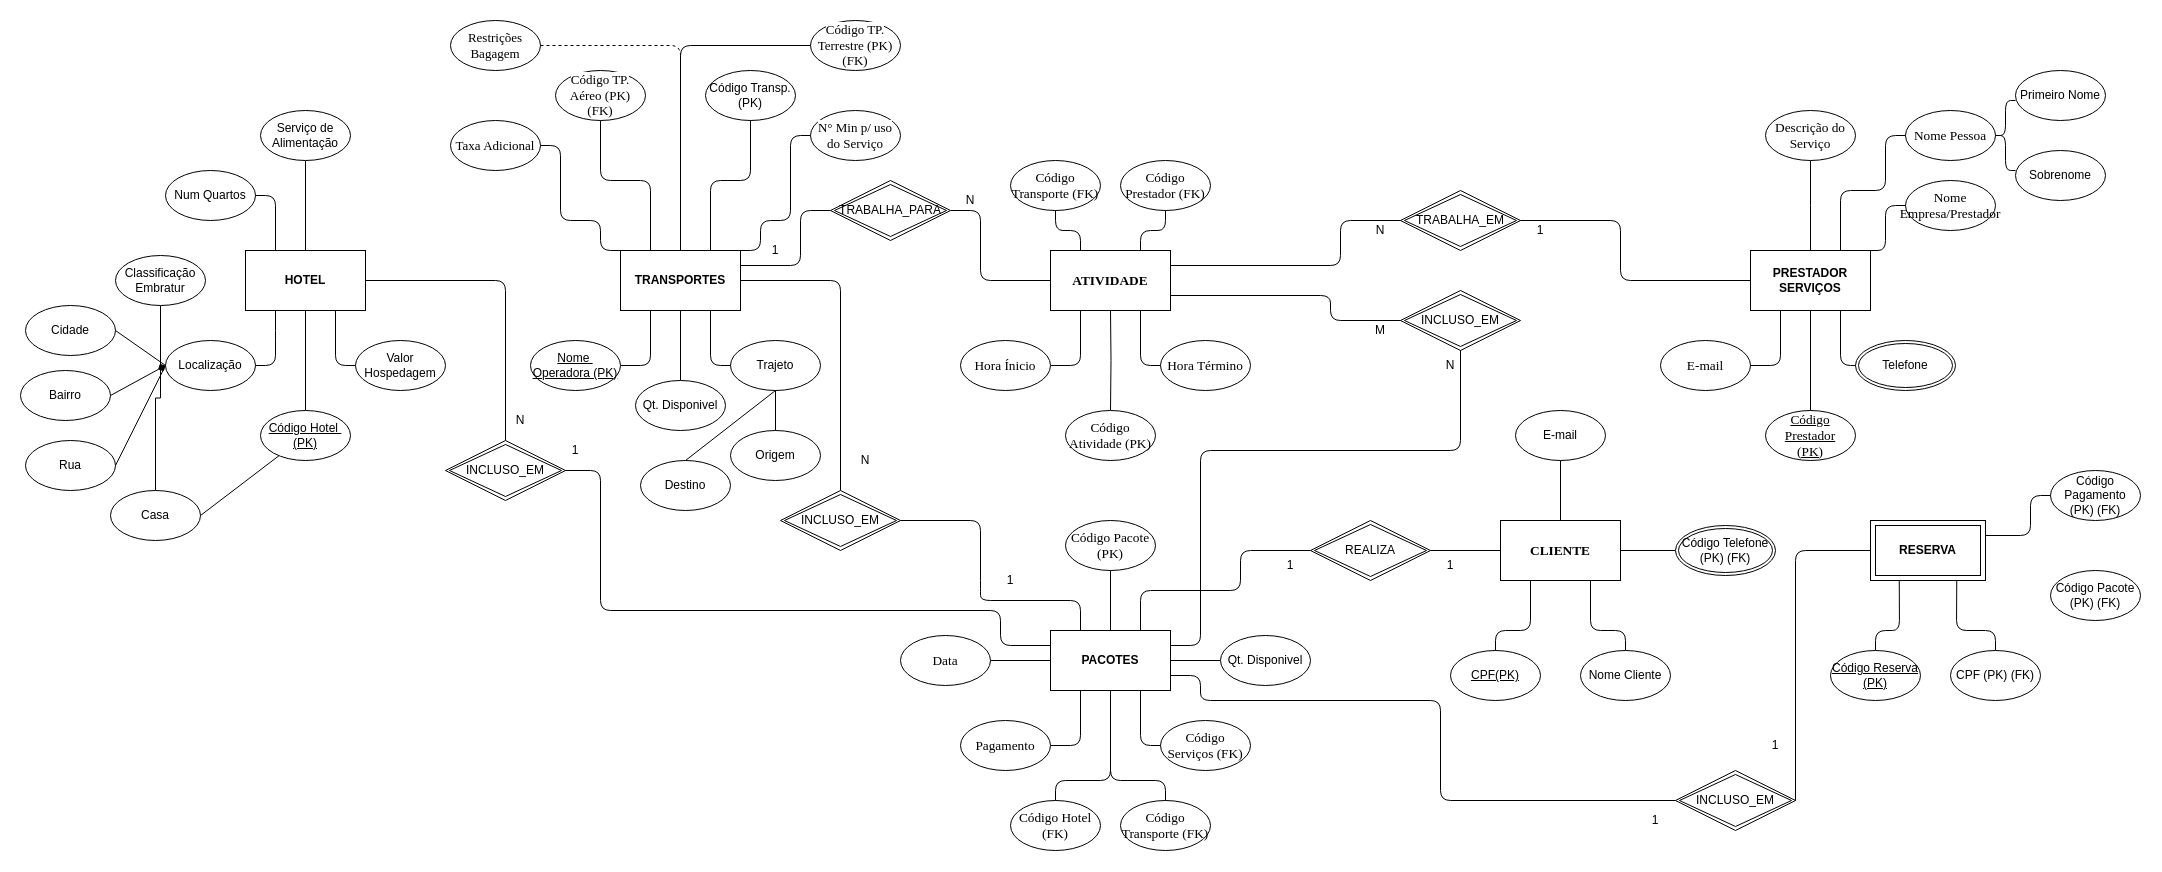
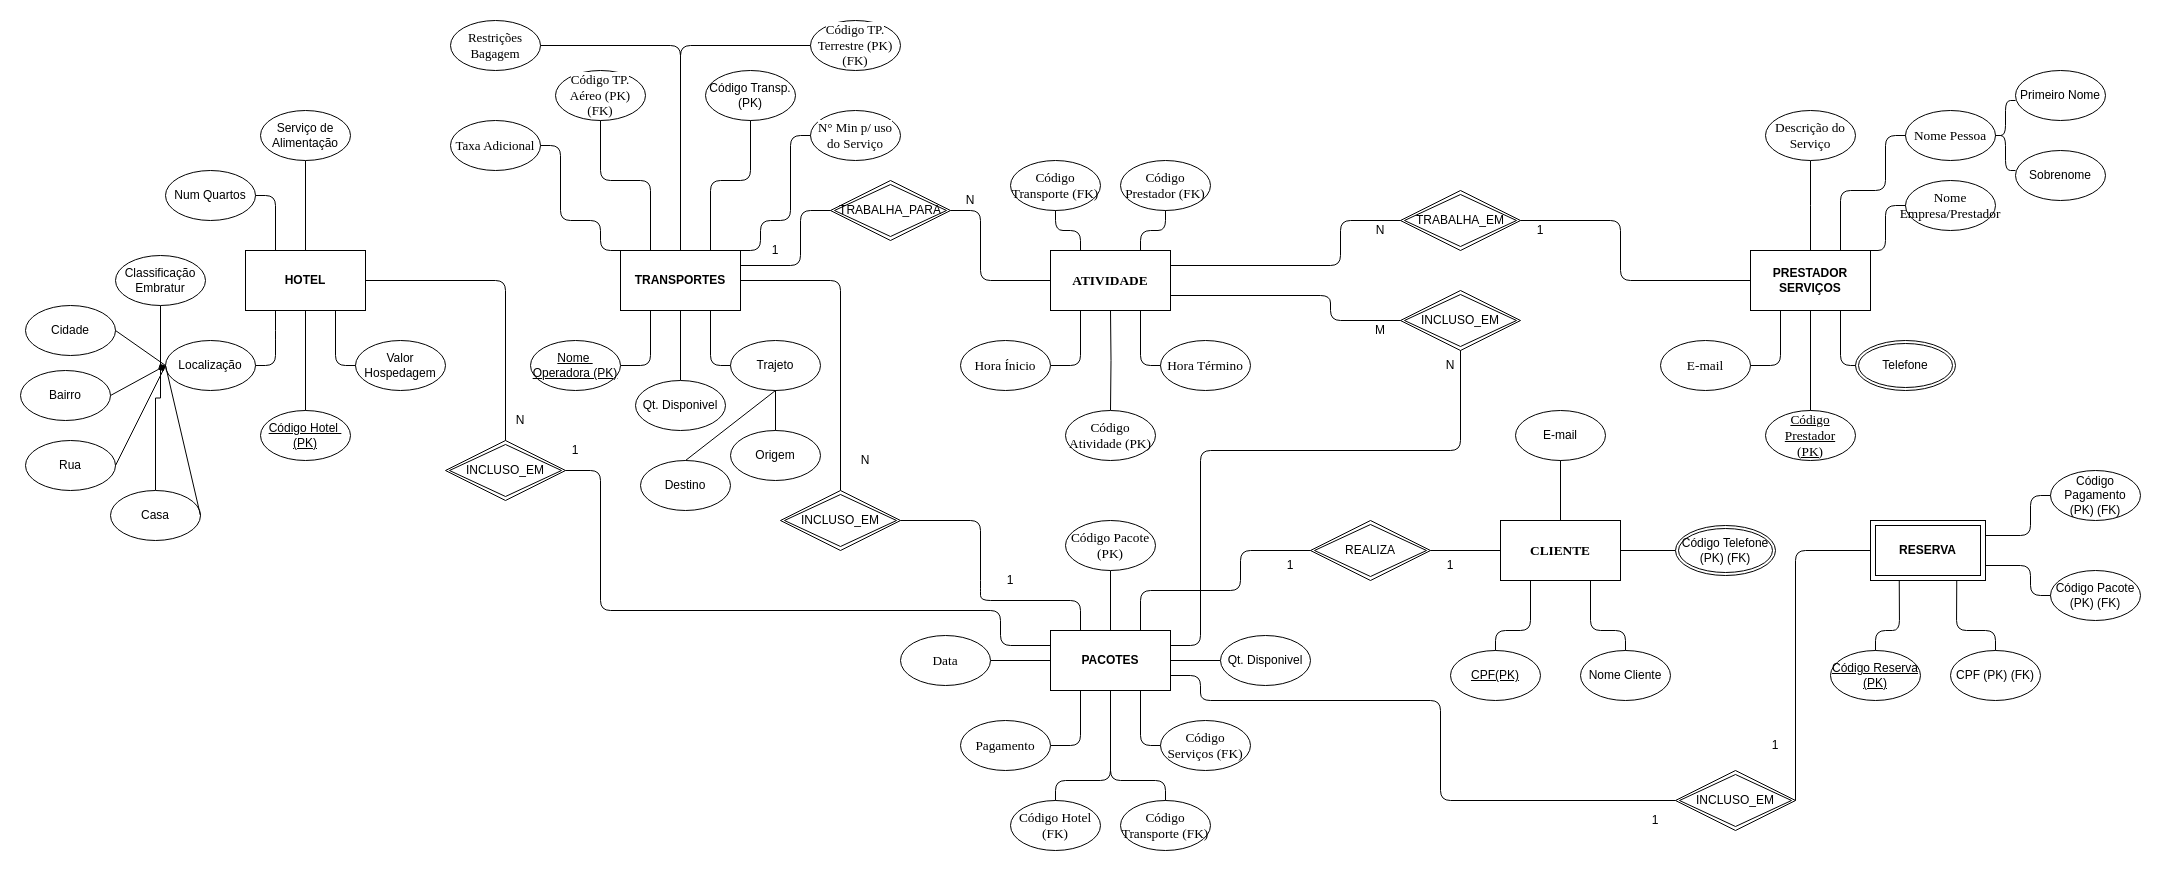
(609, 46) -> (609, 46)
(240, 486) -> (184, 444)
none -> (2024, 566)
